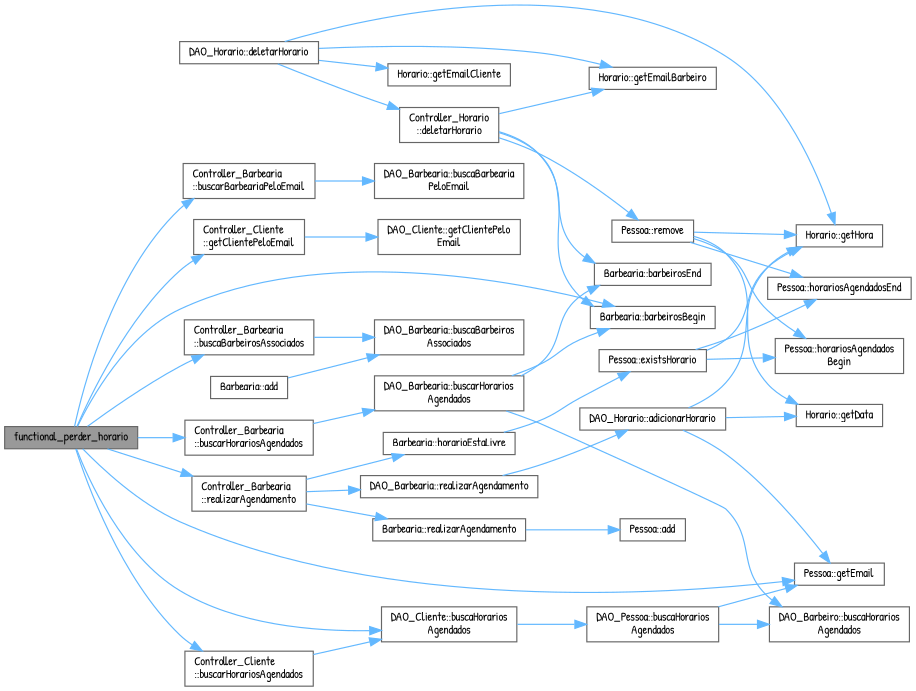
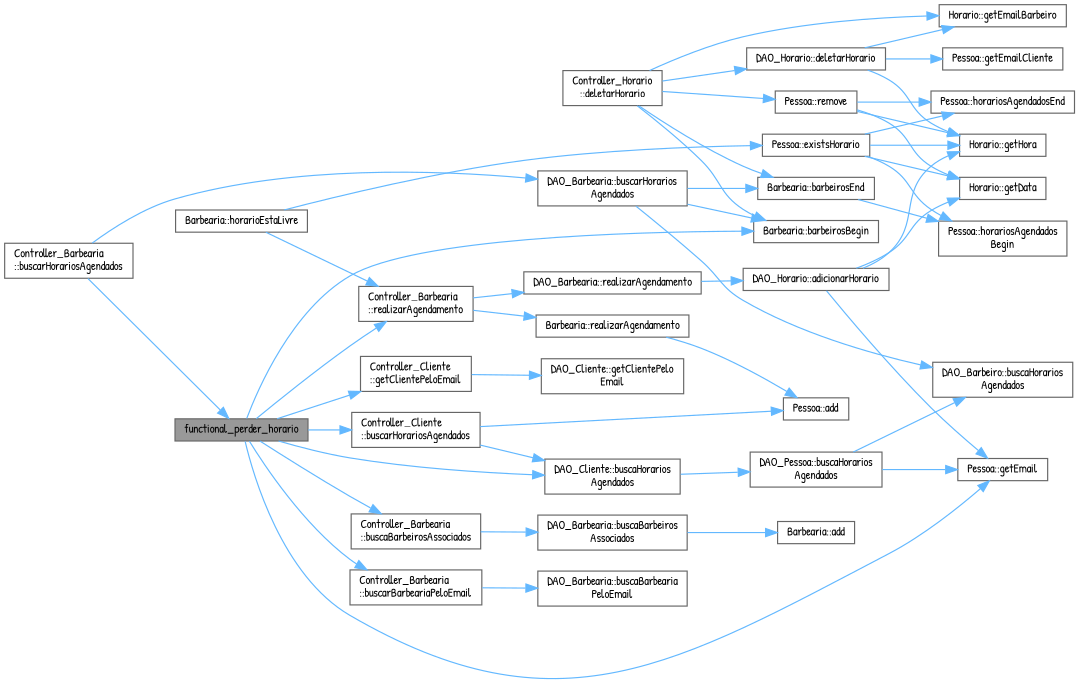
(449, 75) -> (1003, 59)
(333, 85) -> (699, 76)
none -> (906, 166)
(758, 300) -> (893, 209)
(328, 368) -> (726, 533)
none -> (626, 419)
(155, 438) -> (154, 344)
(349, 468) -> (317, 257)
